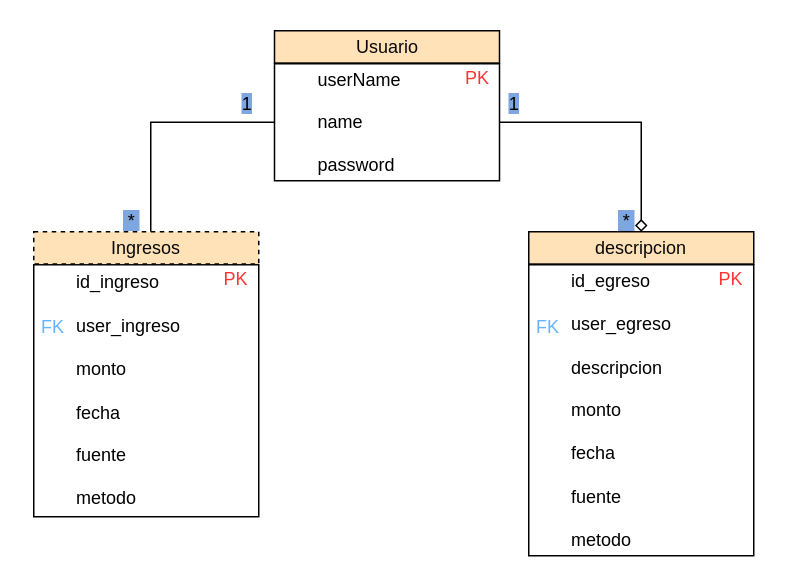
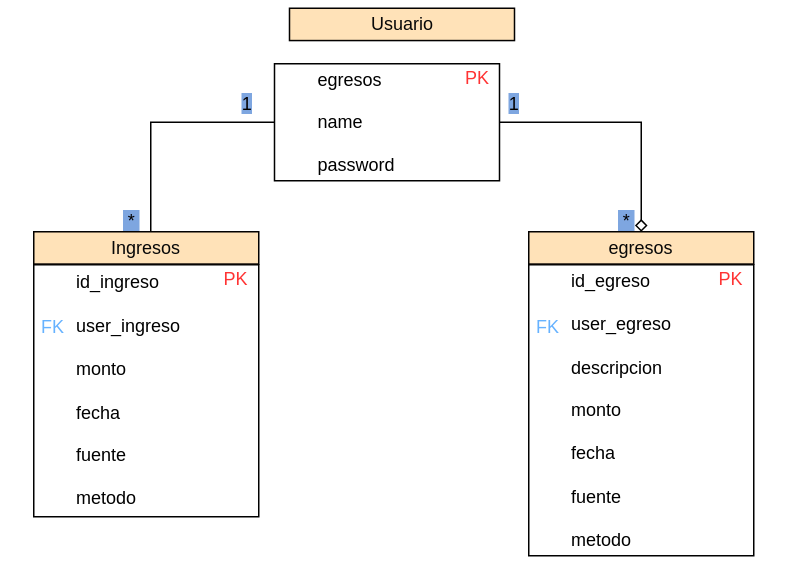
(387, 47) -> (402, 24)
(319, 122) -> (319, 122)
(146, 248) -> (146, 248)
(641, 248) -> (641, 248)
